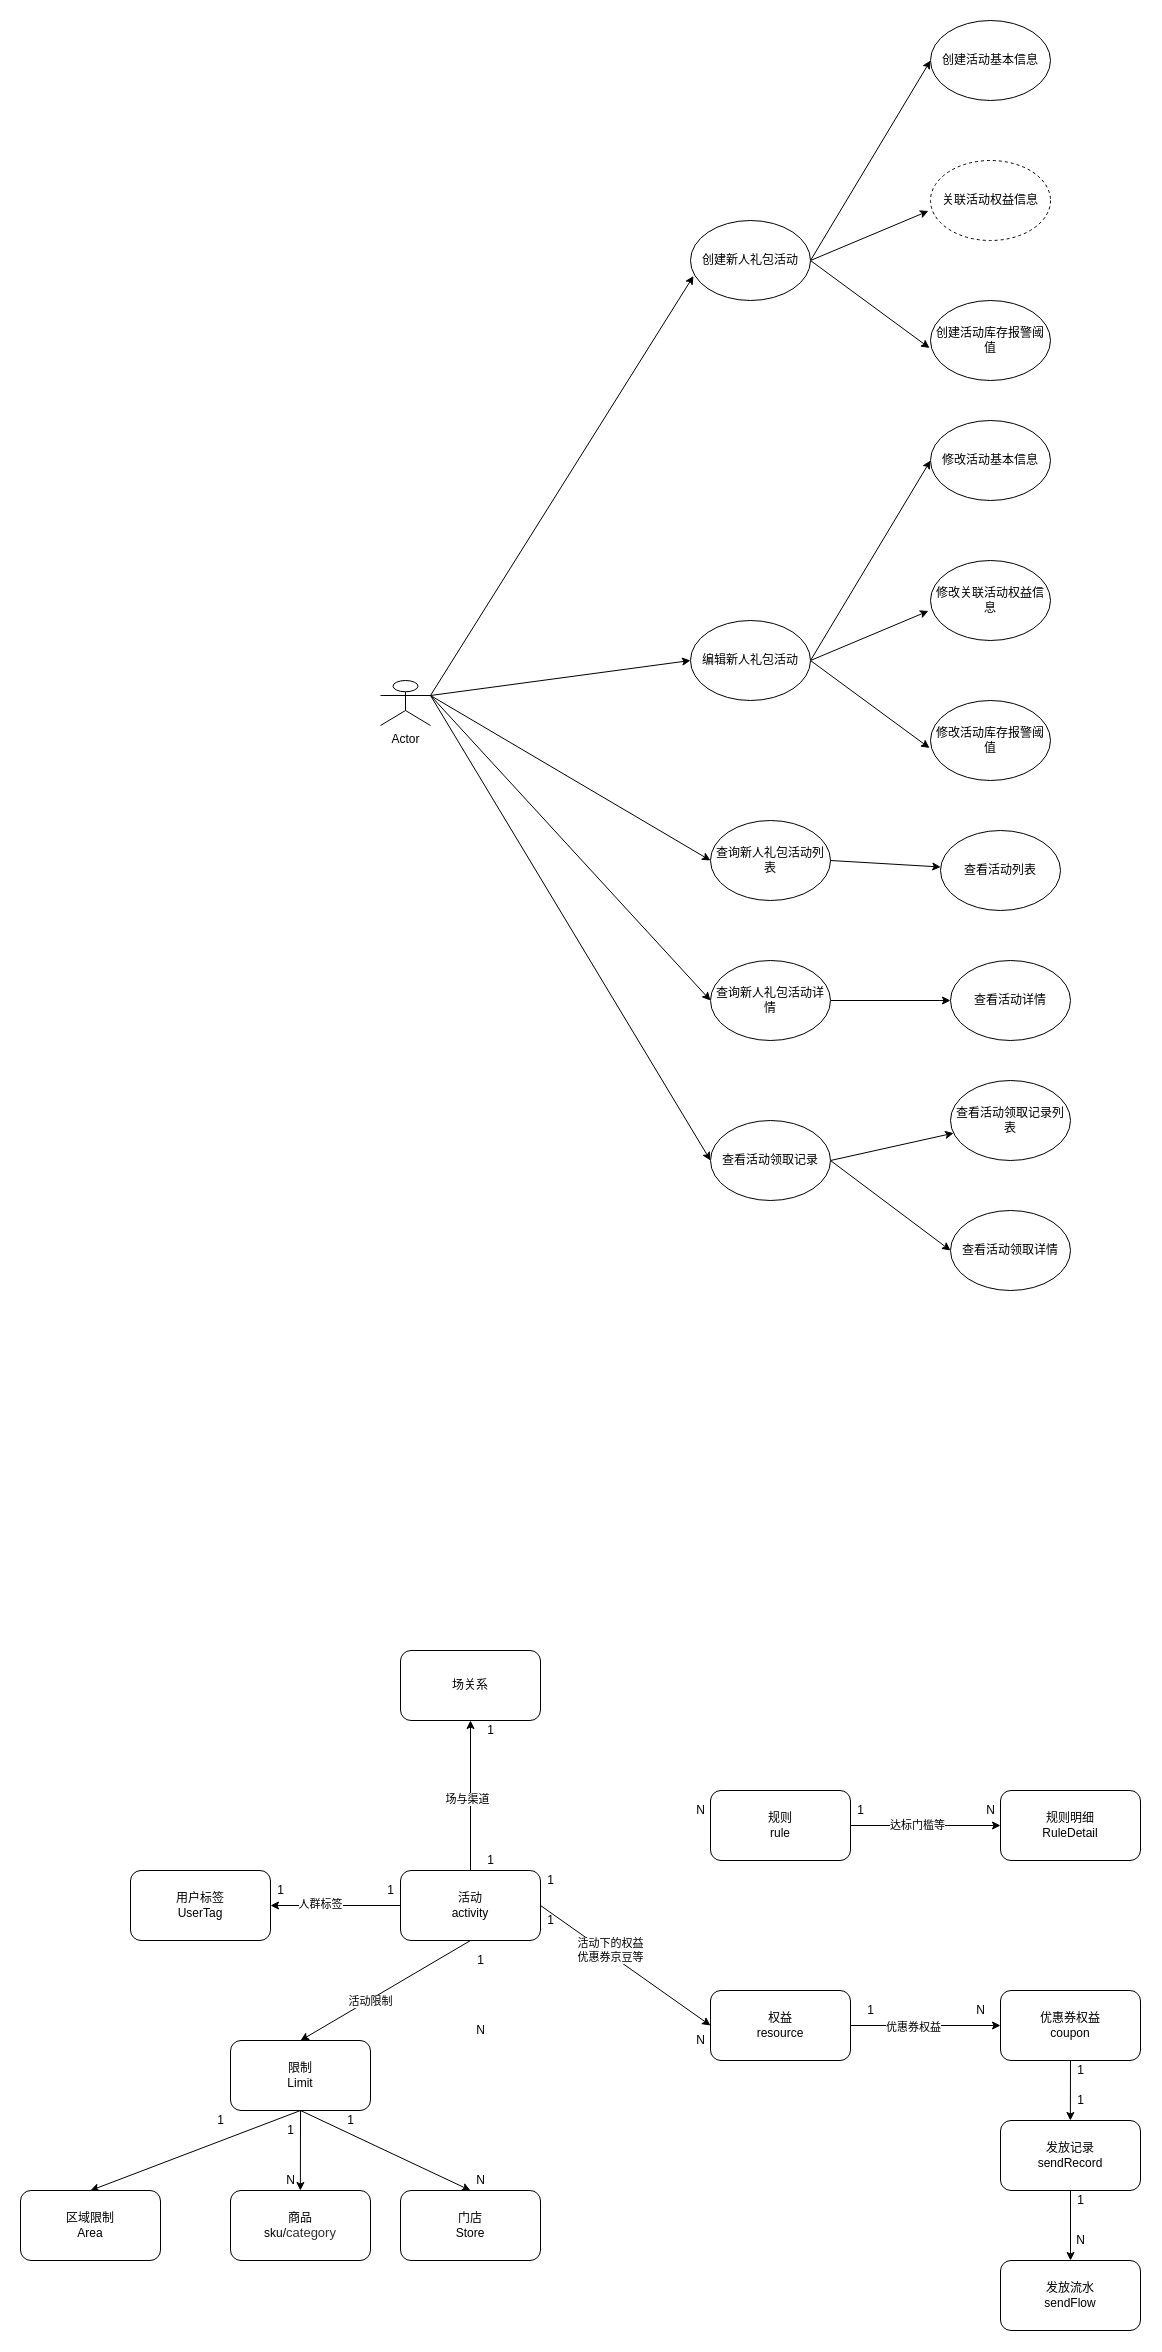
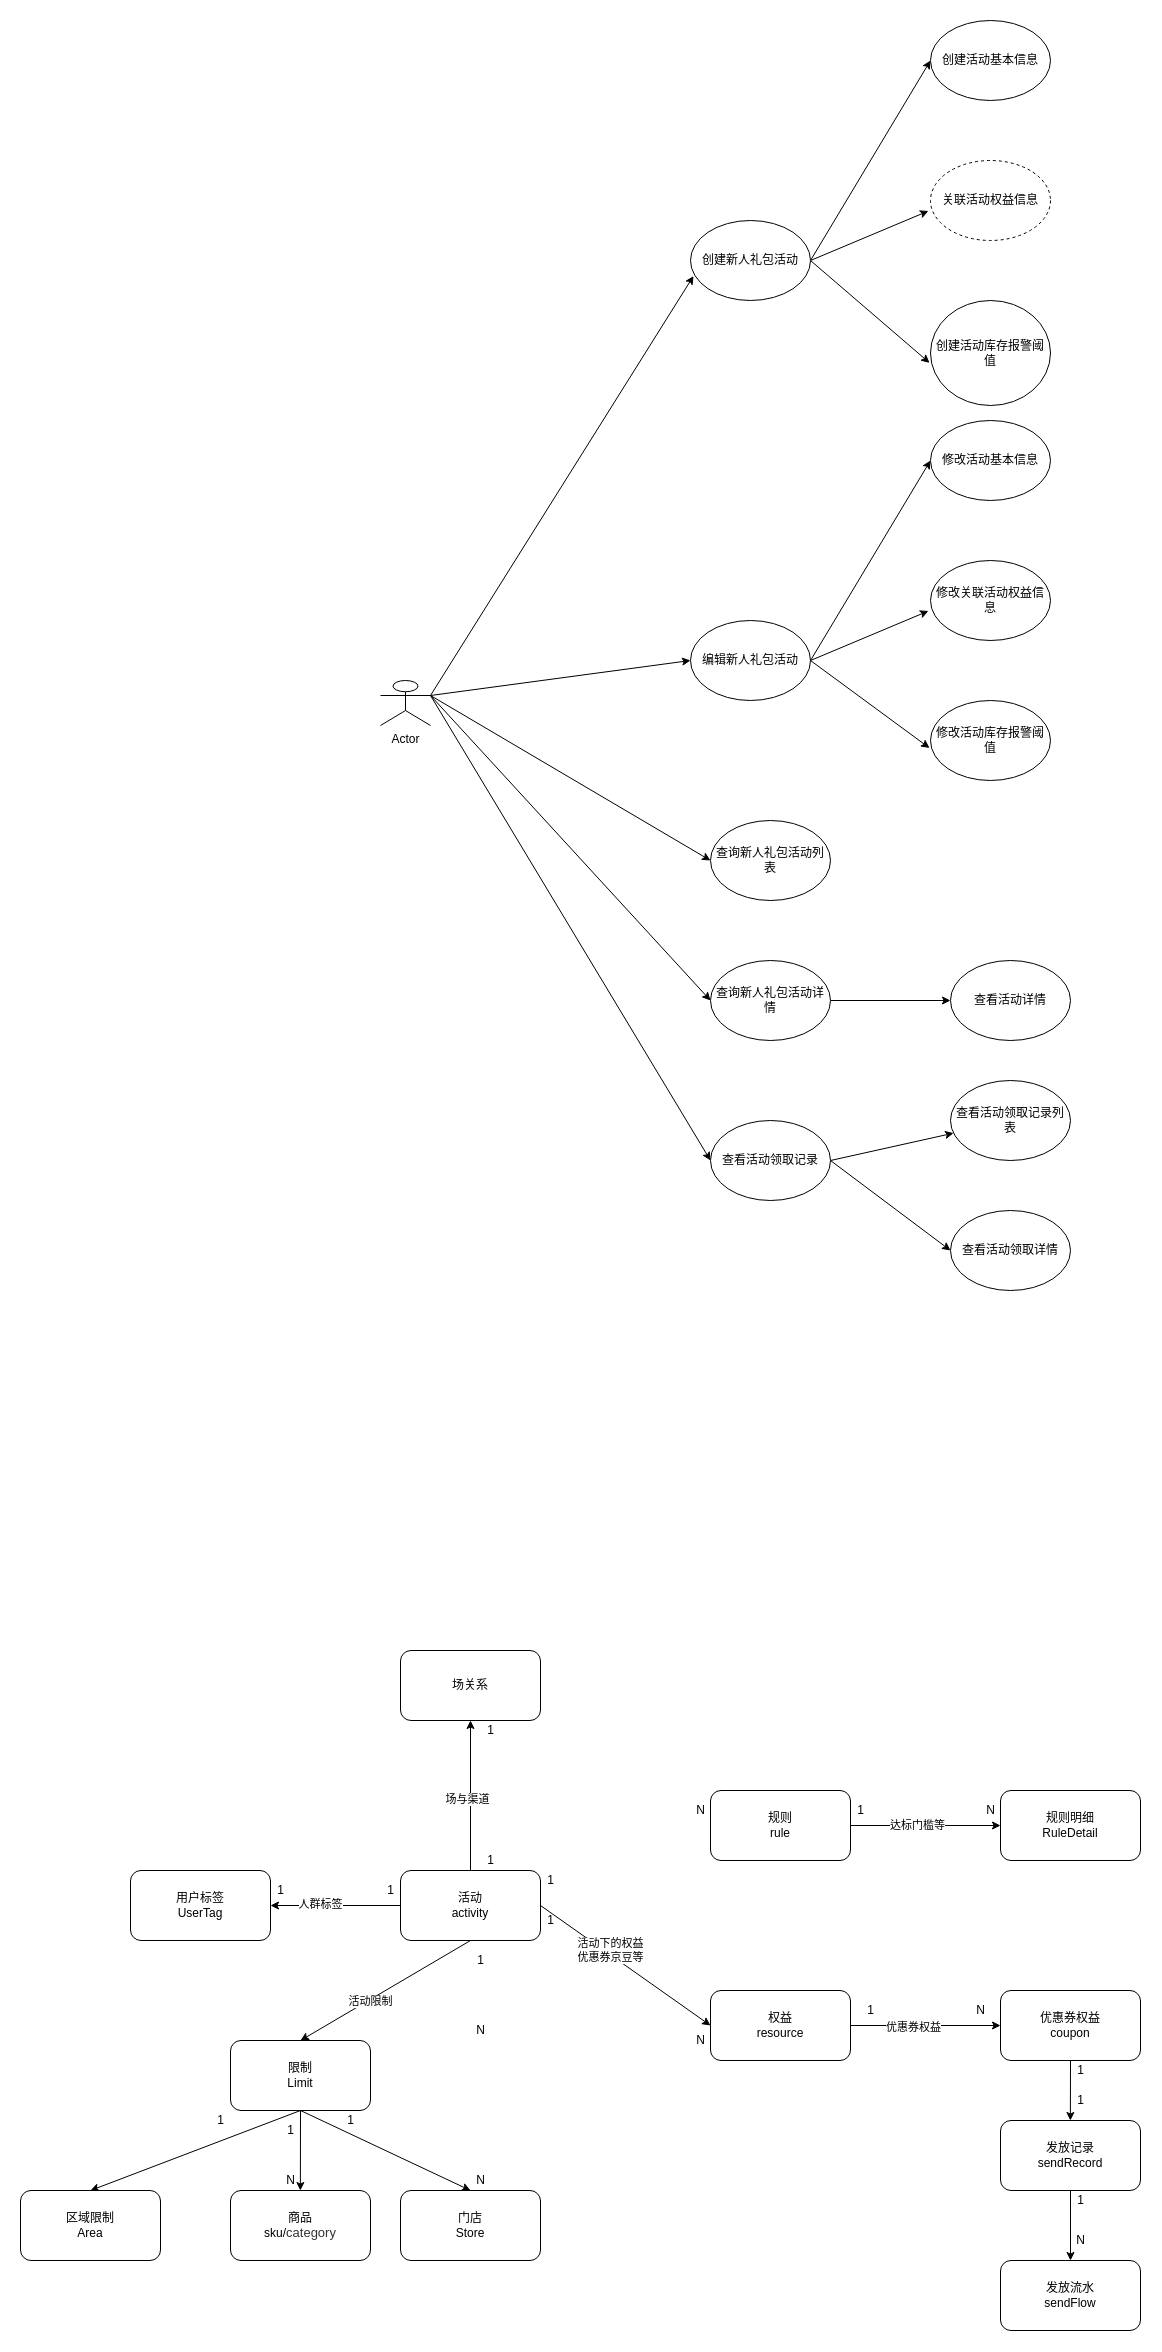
(991, 341) -> (991, 353)
(882, 864) -> none
(1001, 871) -> none
